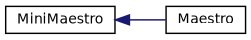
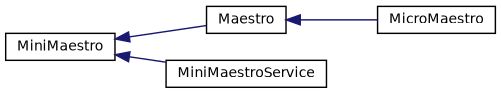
none -> (436, 20)
none -> (246, 74)
